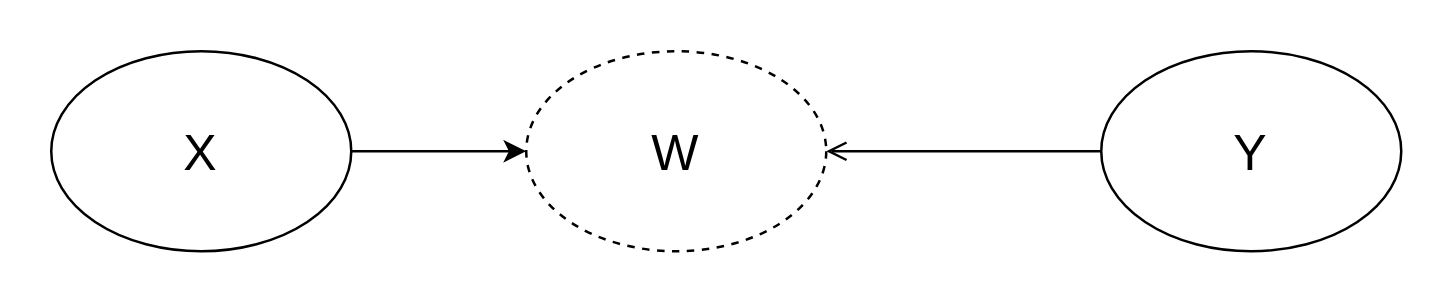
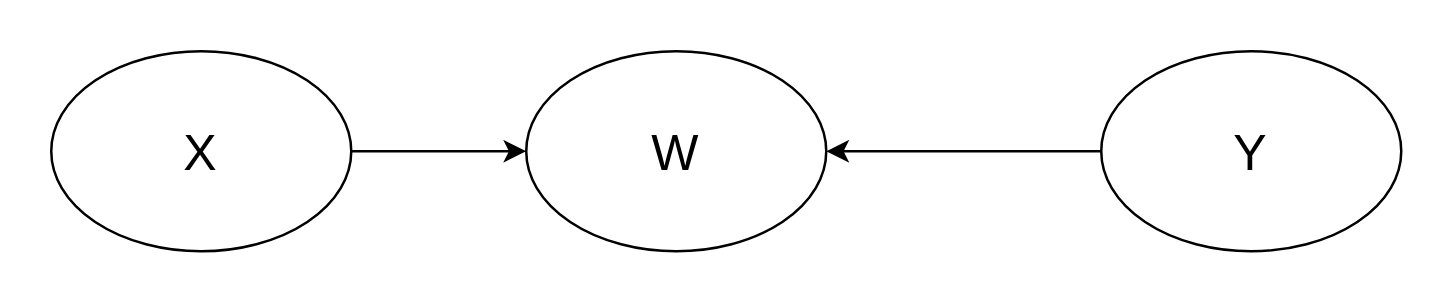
(676, 151) -> (676, 151)
(840, 151) -> (844, 151)
